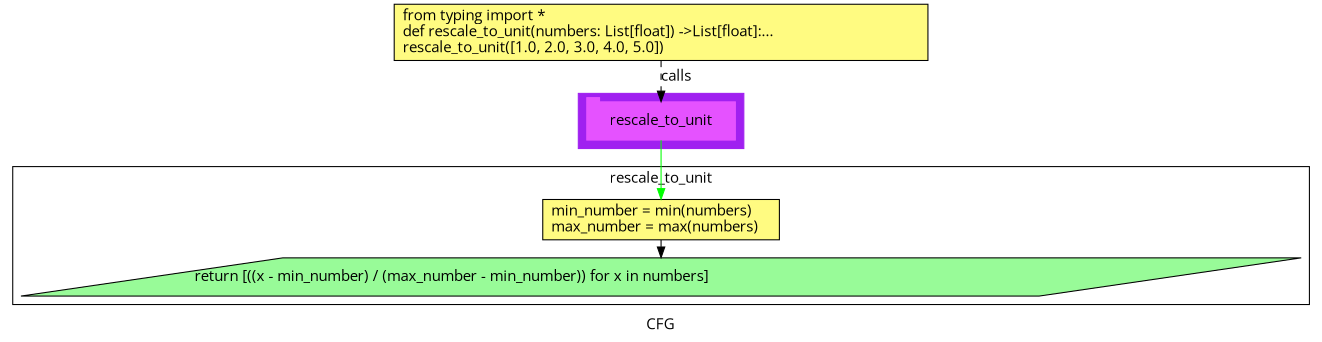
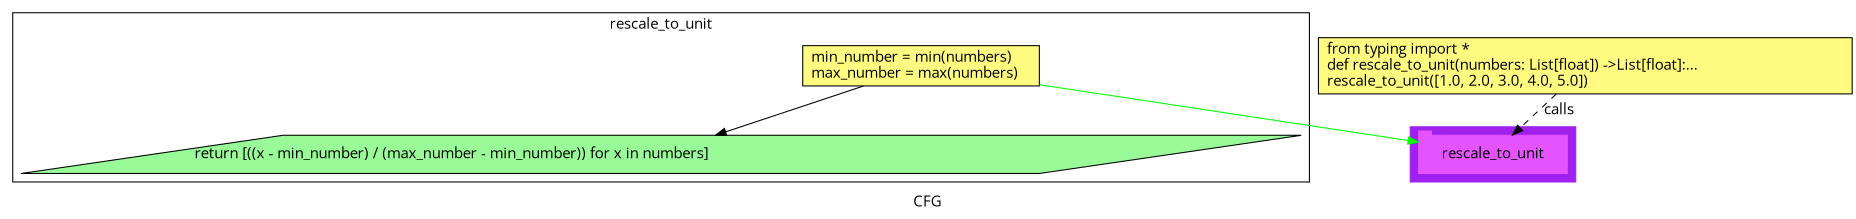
(661, 159) -> (1224, 113)
